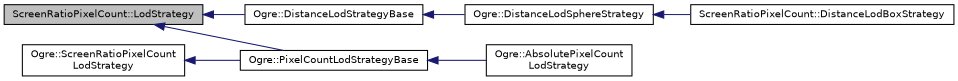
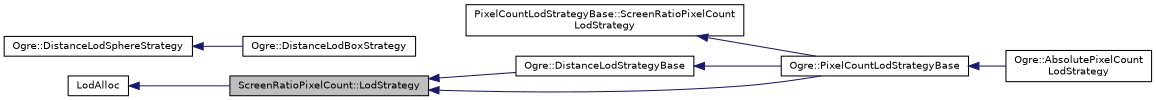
(449, 15) -> (743, 66)
(822, 15) -> (329, 46)
(104, 60) -> (605, 20)
none -> (98, 86)
